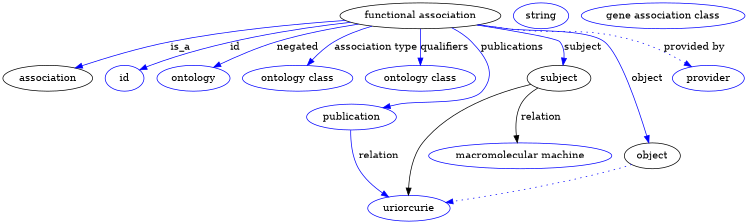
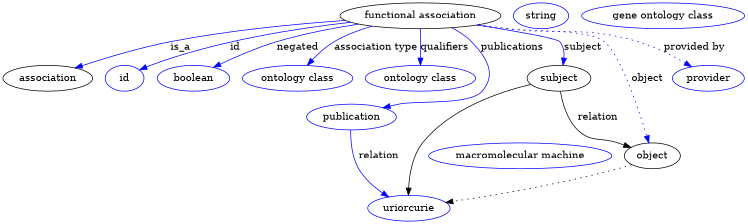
(663, 16) -> (663, 16)
(599, 39) -> (599, 39)
(194, 78) -> (194, 78)
(519, 108) -> (580, 132)
(543, 186) -> (543, 186)
